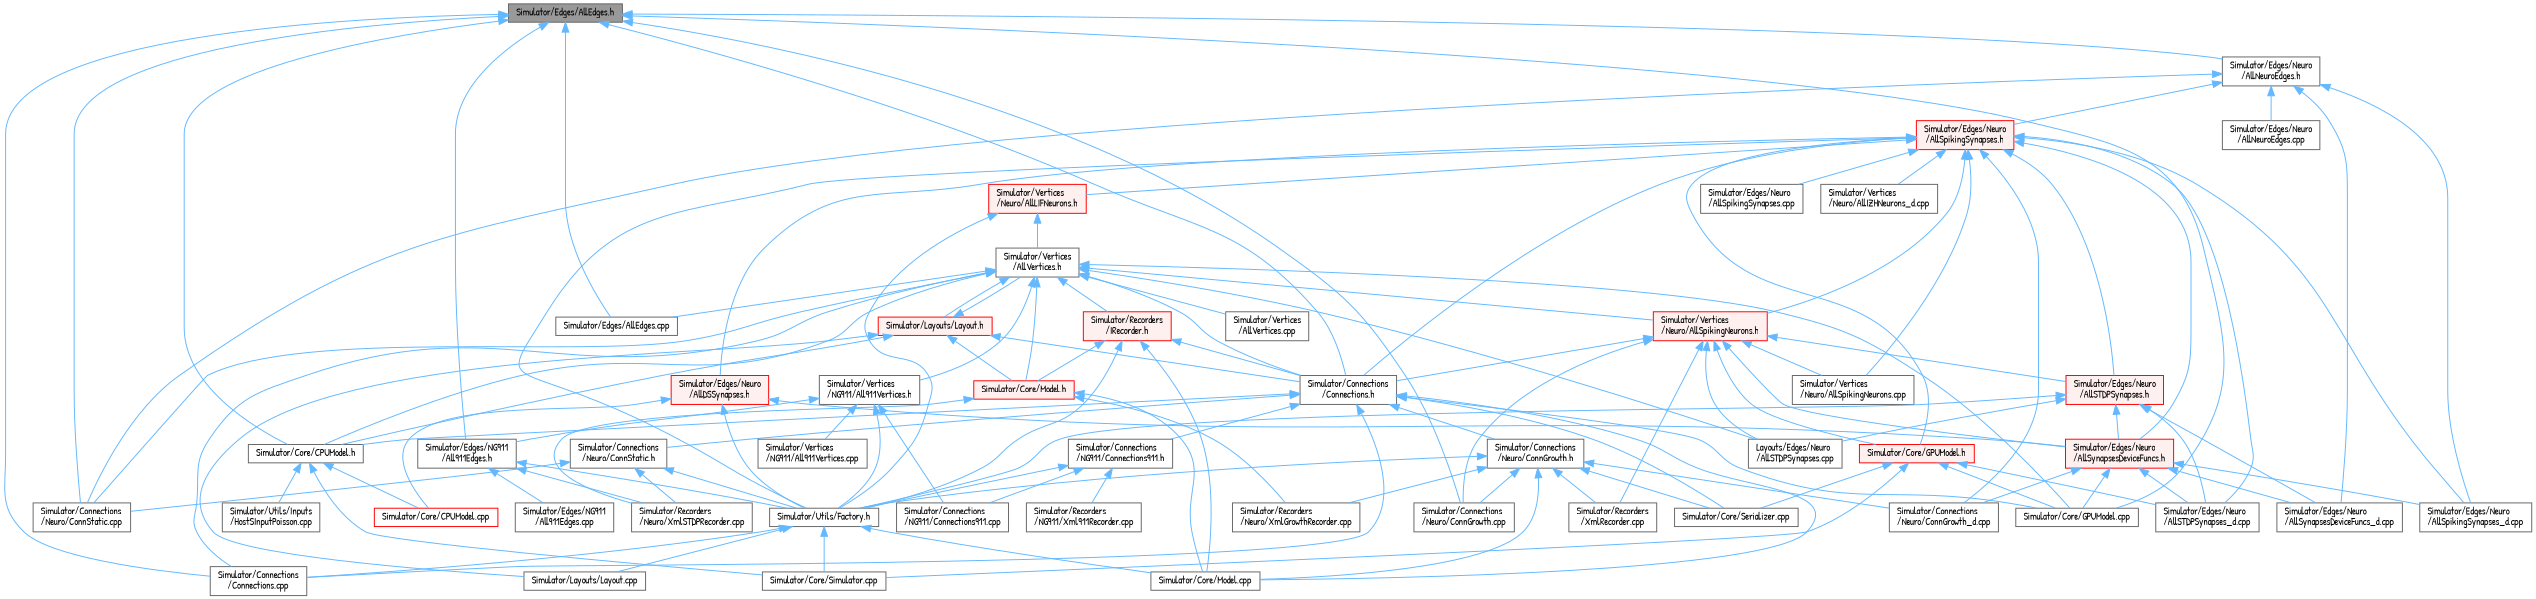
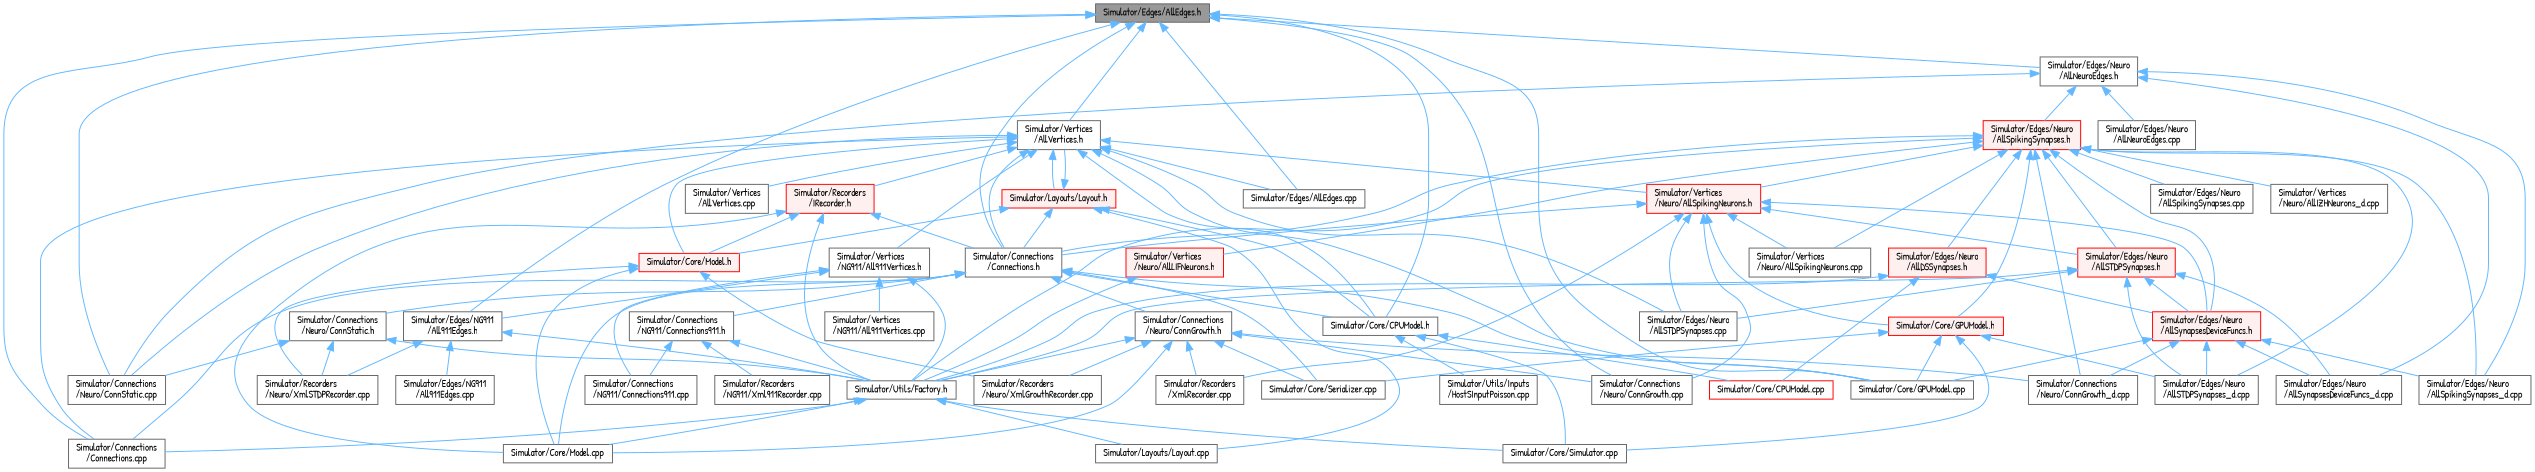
(1037, 236) -> (1105, 75)
(1795, 454) -> (1688, 326)
